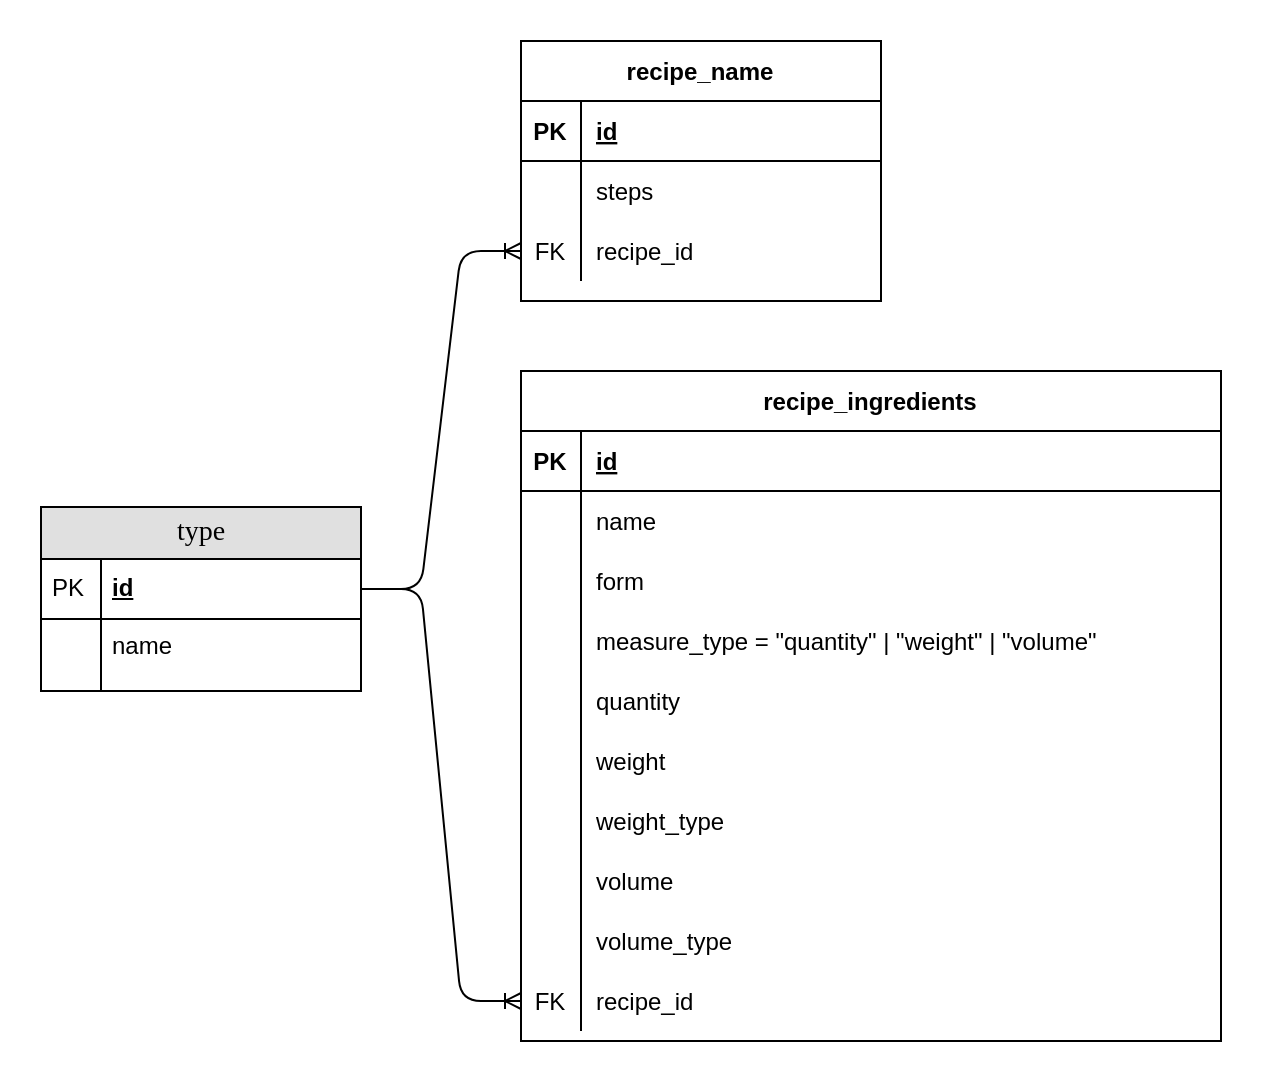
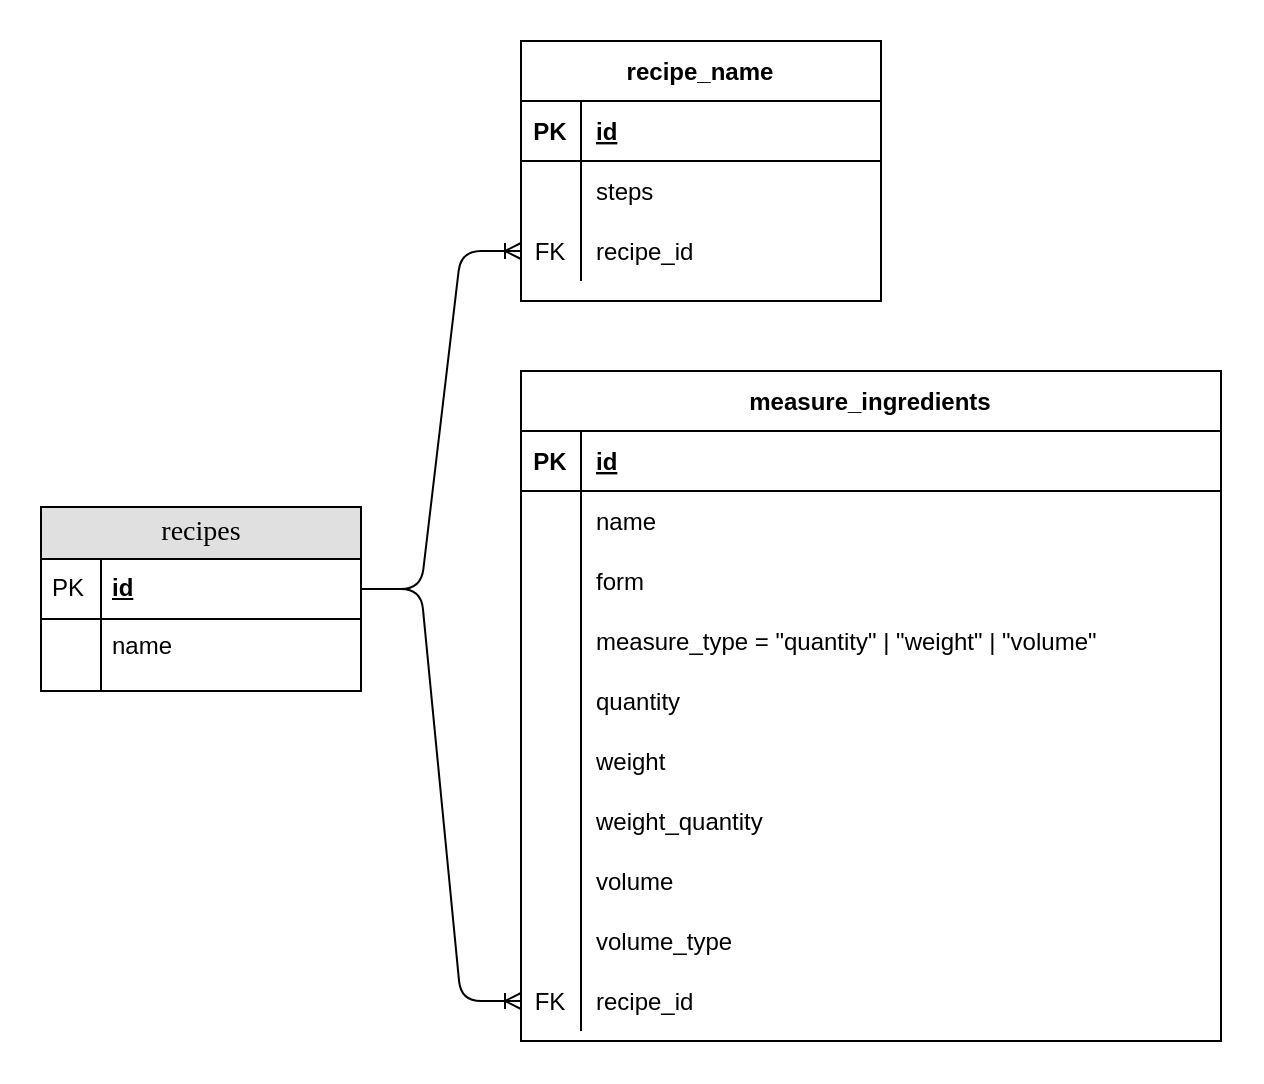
(870, 402) -> (870, 402)
(202, 533) -> (202, 533)
(667, 822) -> (691, 822)
